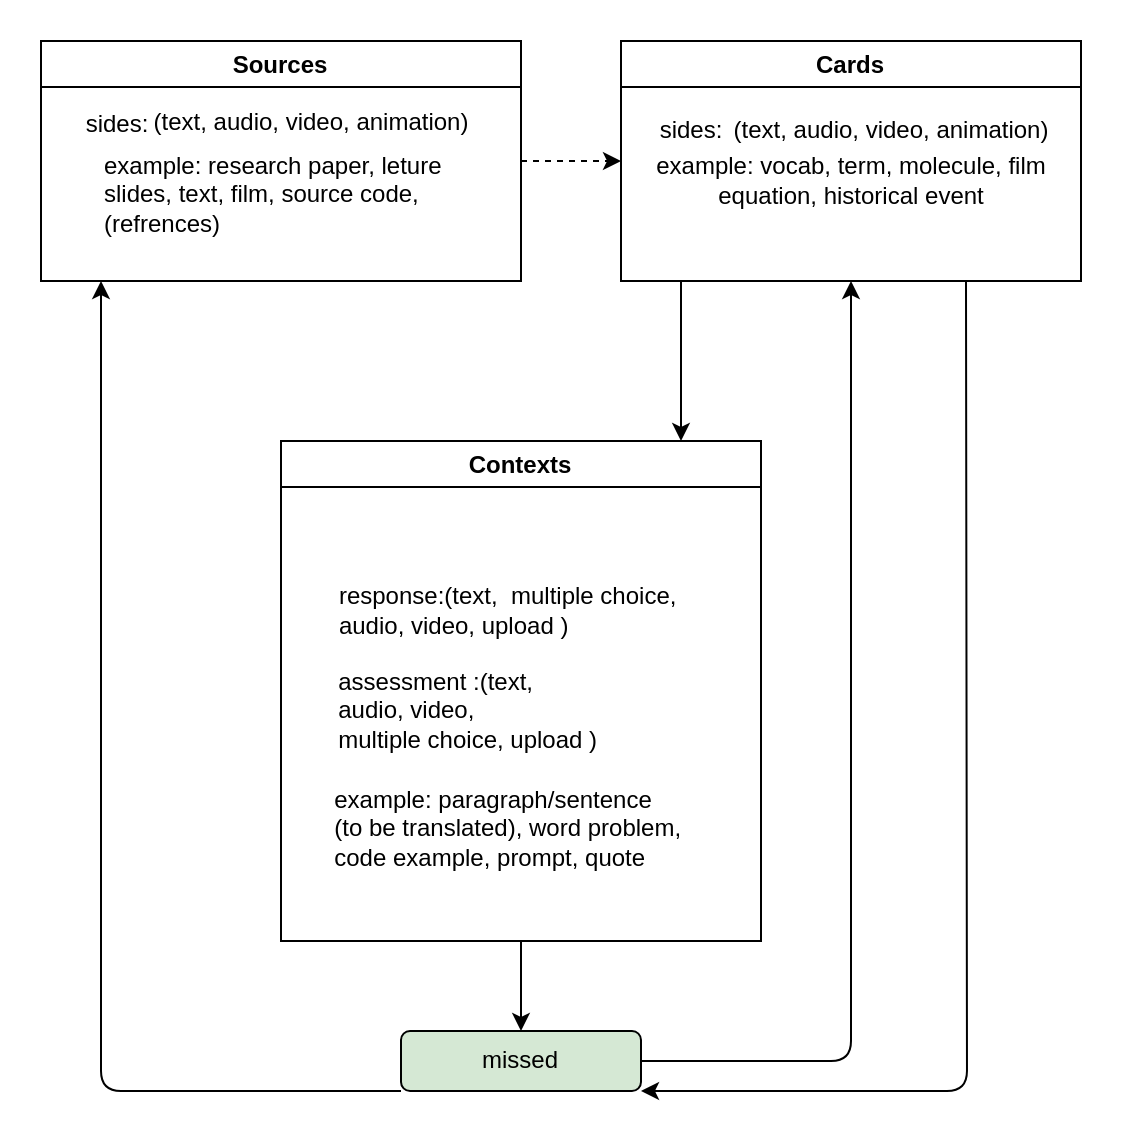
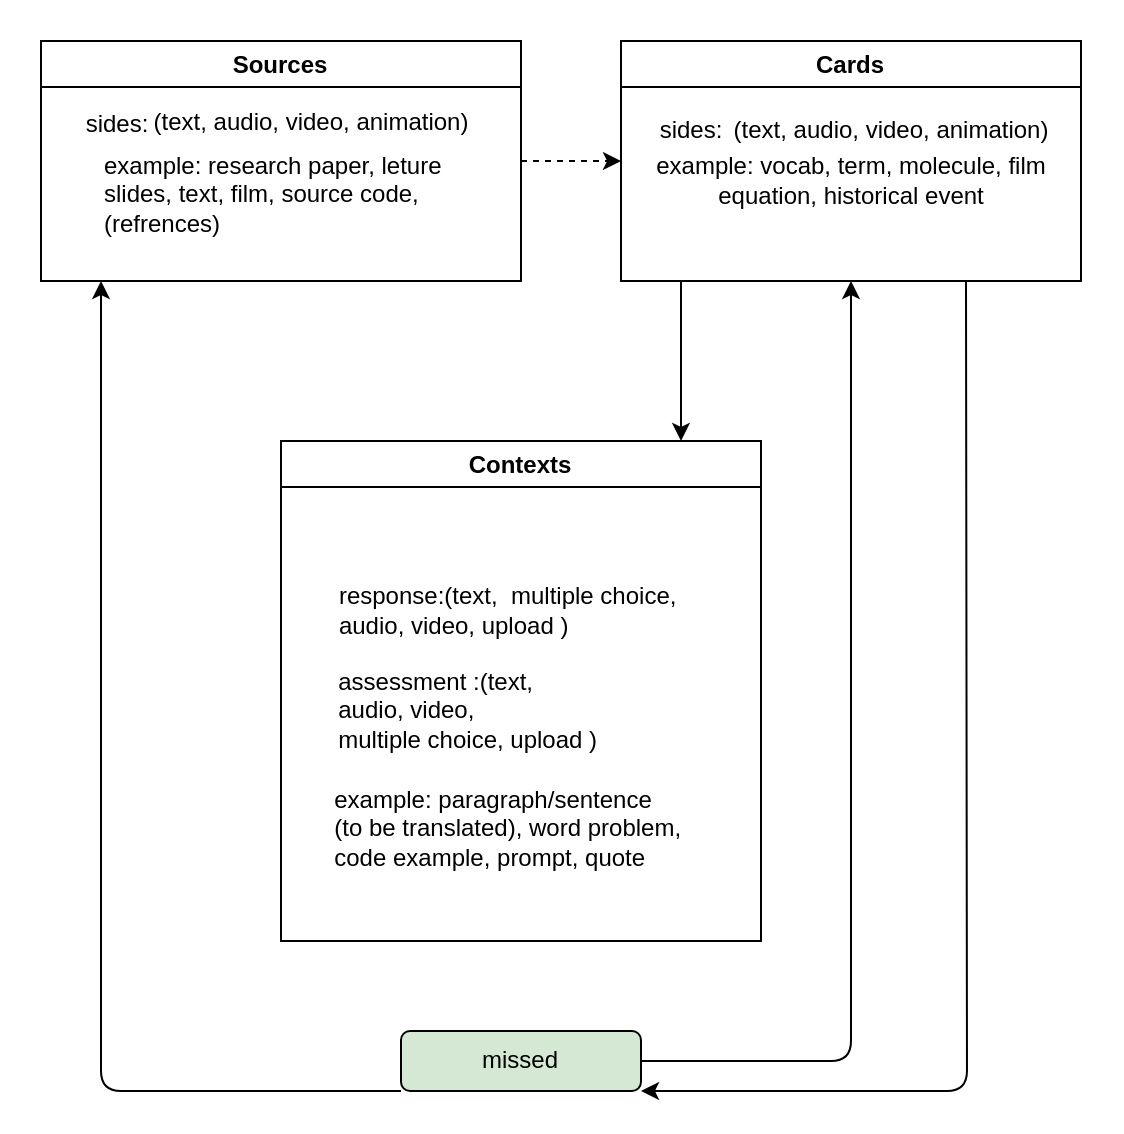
(521, 981) -> none
